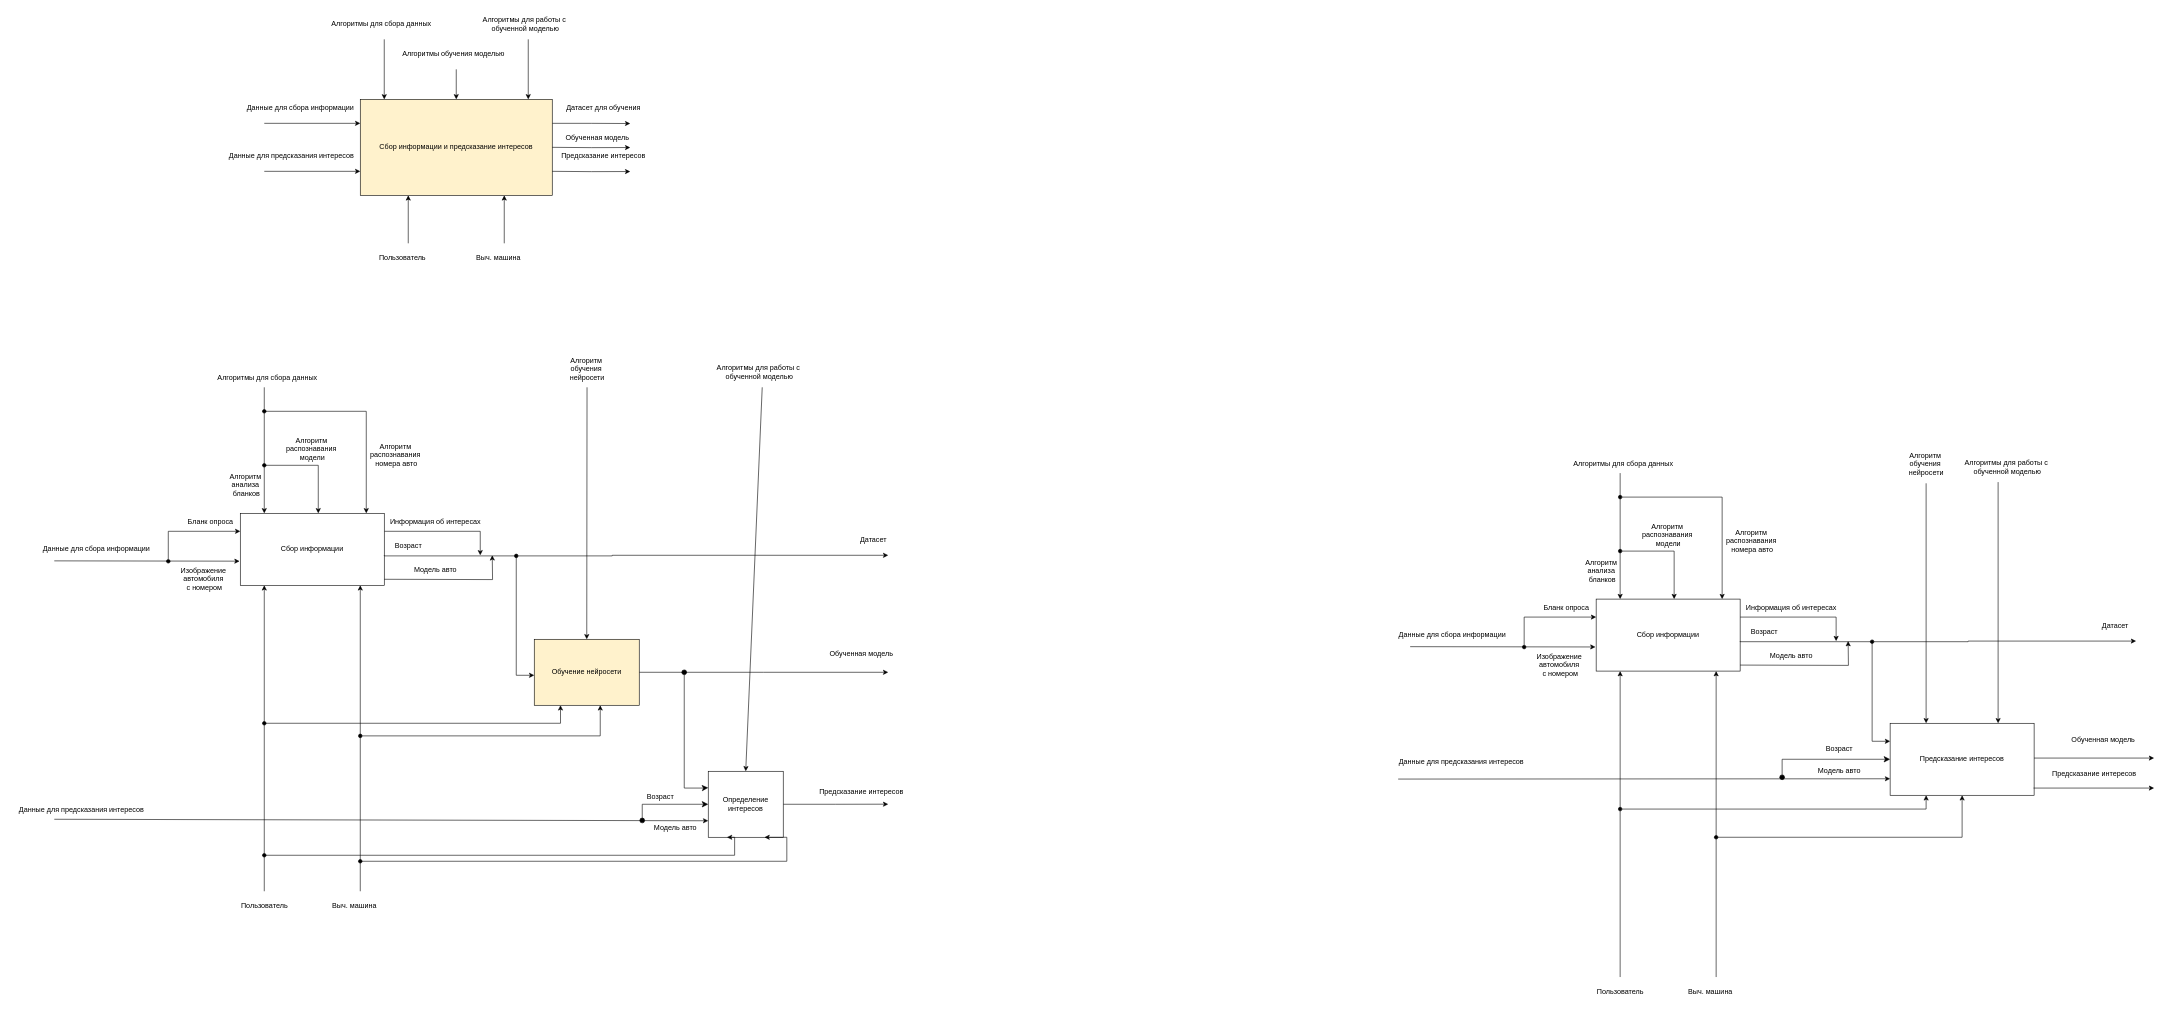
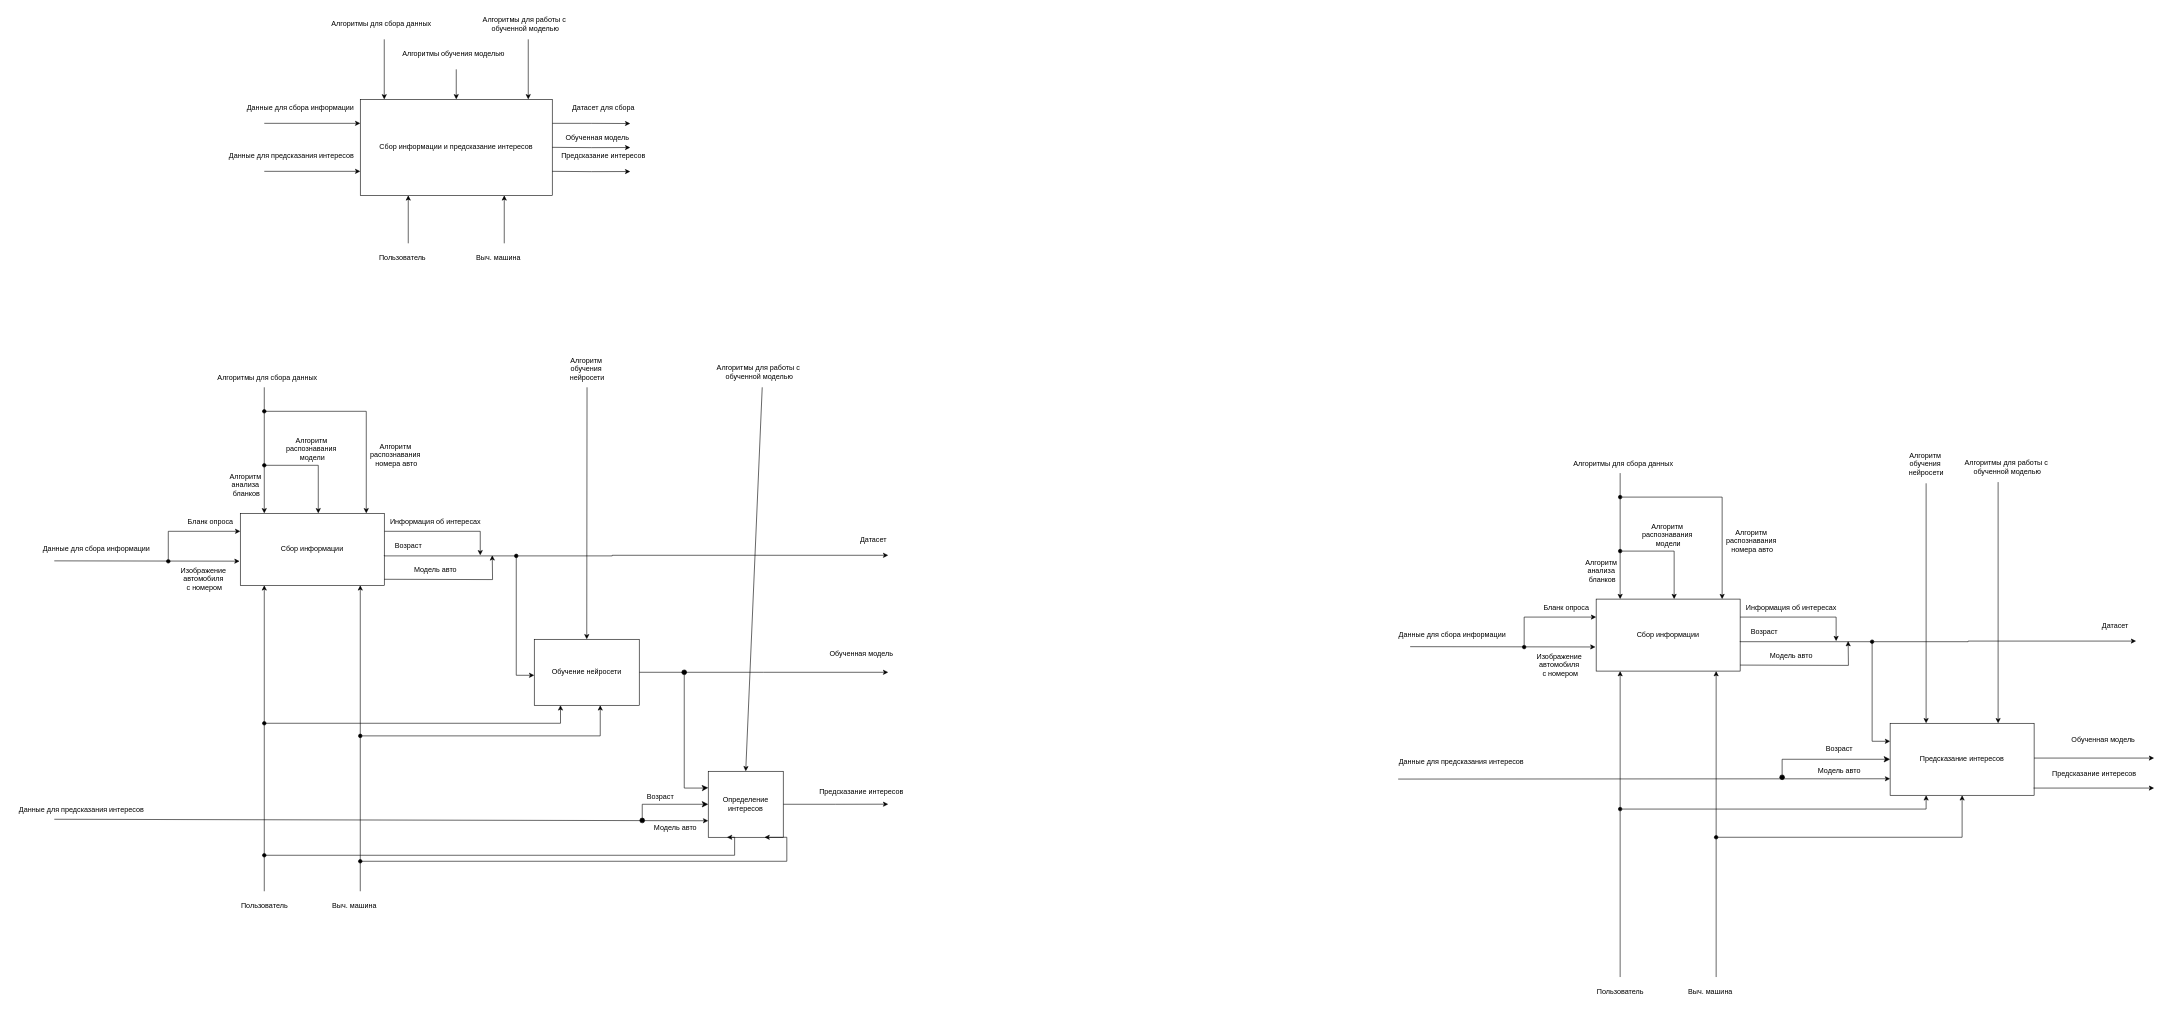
(604, 108) -> (604, 108)
(456, 147) -> (456, 147)
(587, 672) -> (587, 672)
